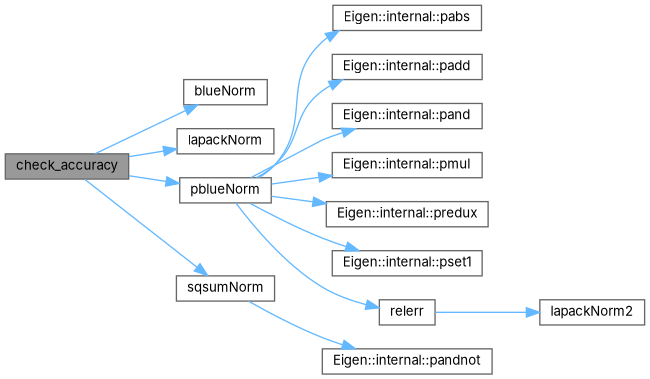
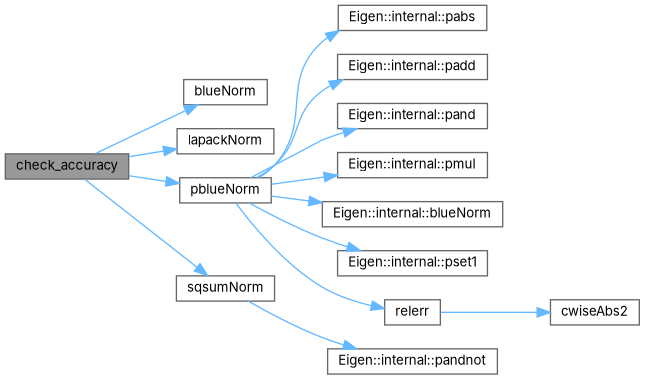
(407, 214) -> (413, 214)
(592, 312) -> (595, 312)
